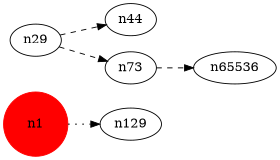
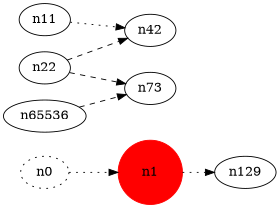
none -> (45, 20)
(131, 20) -> (150, 30)
(36, 40) -> (45, 68)
(170, 68) -> (98, 102)
none -> (45, 172)
